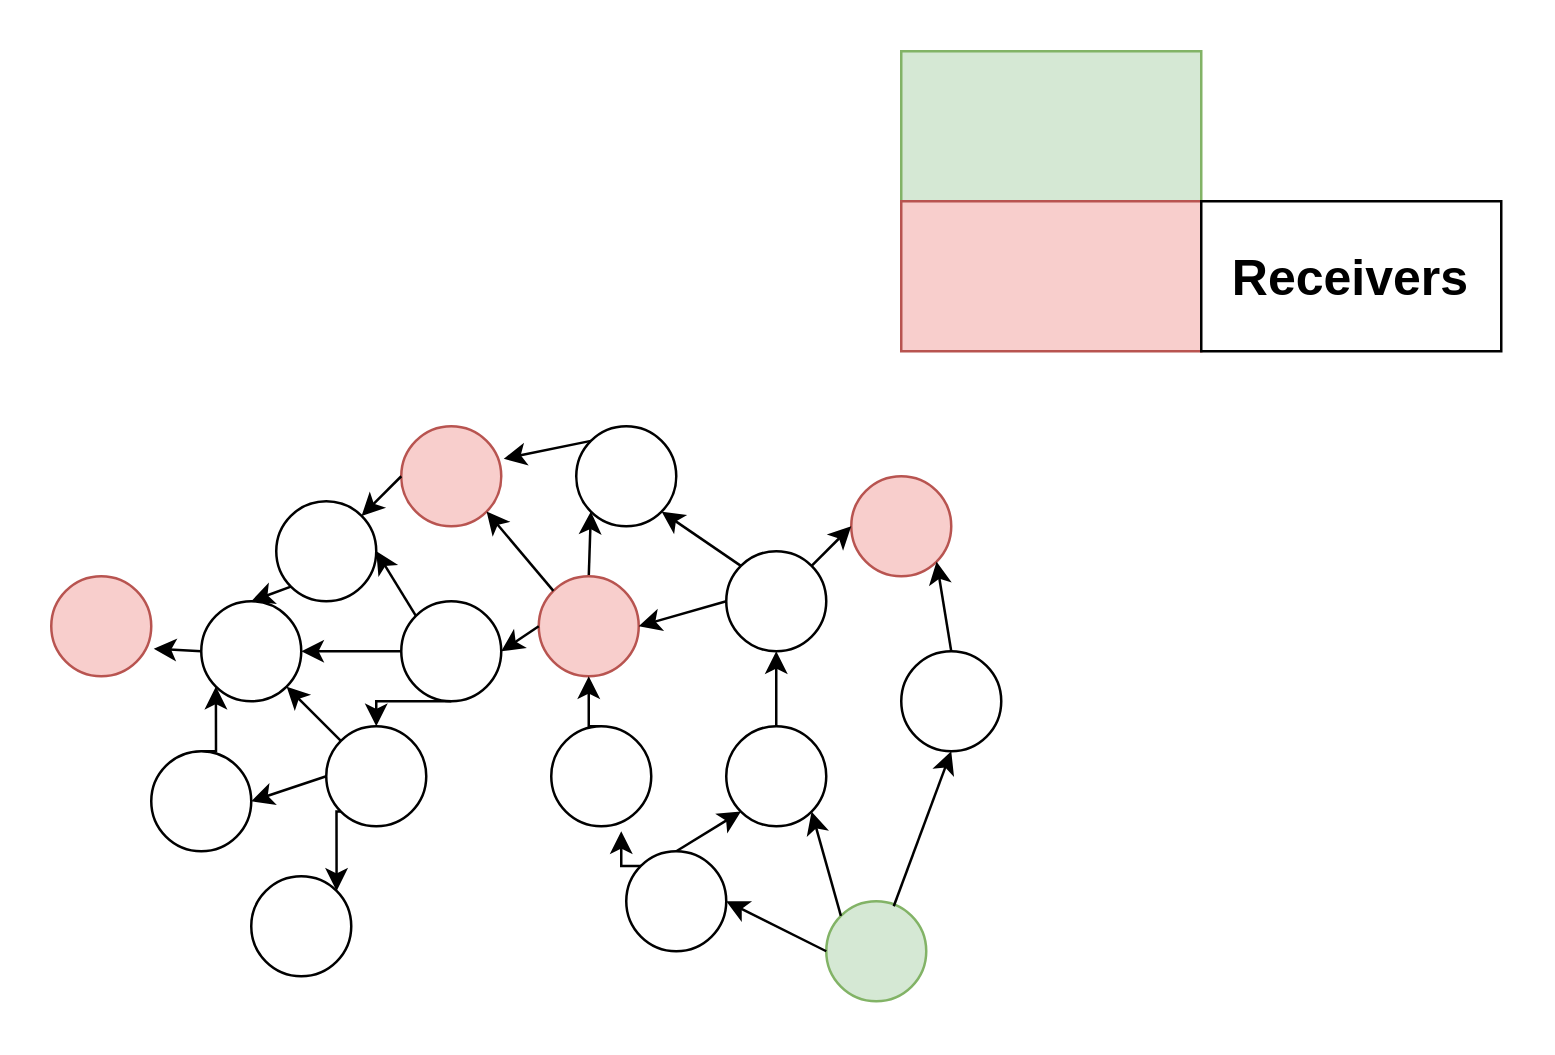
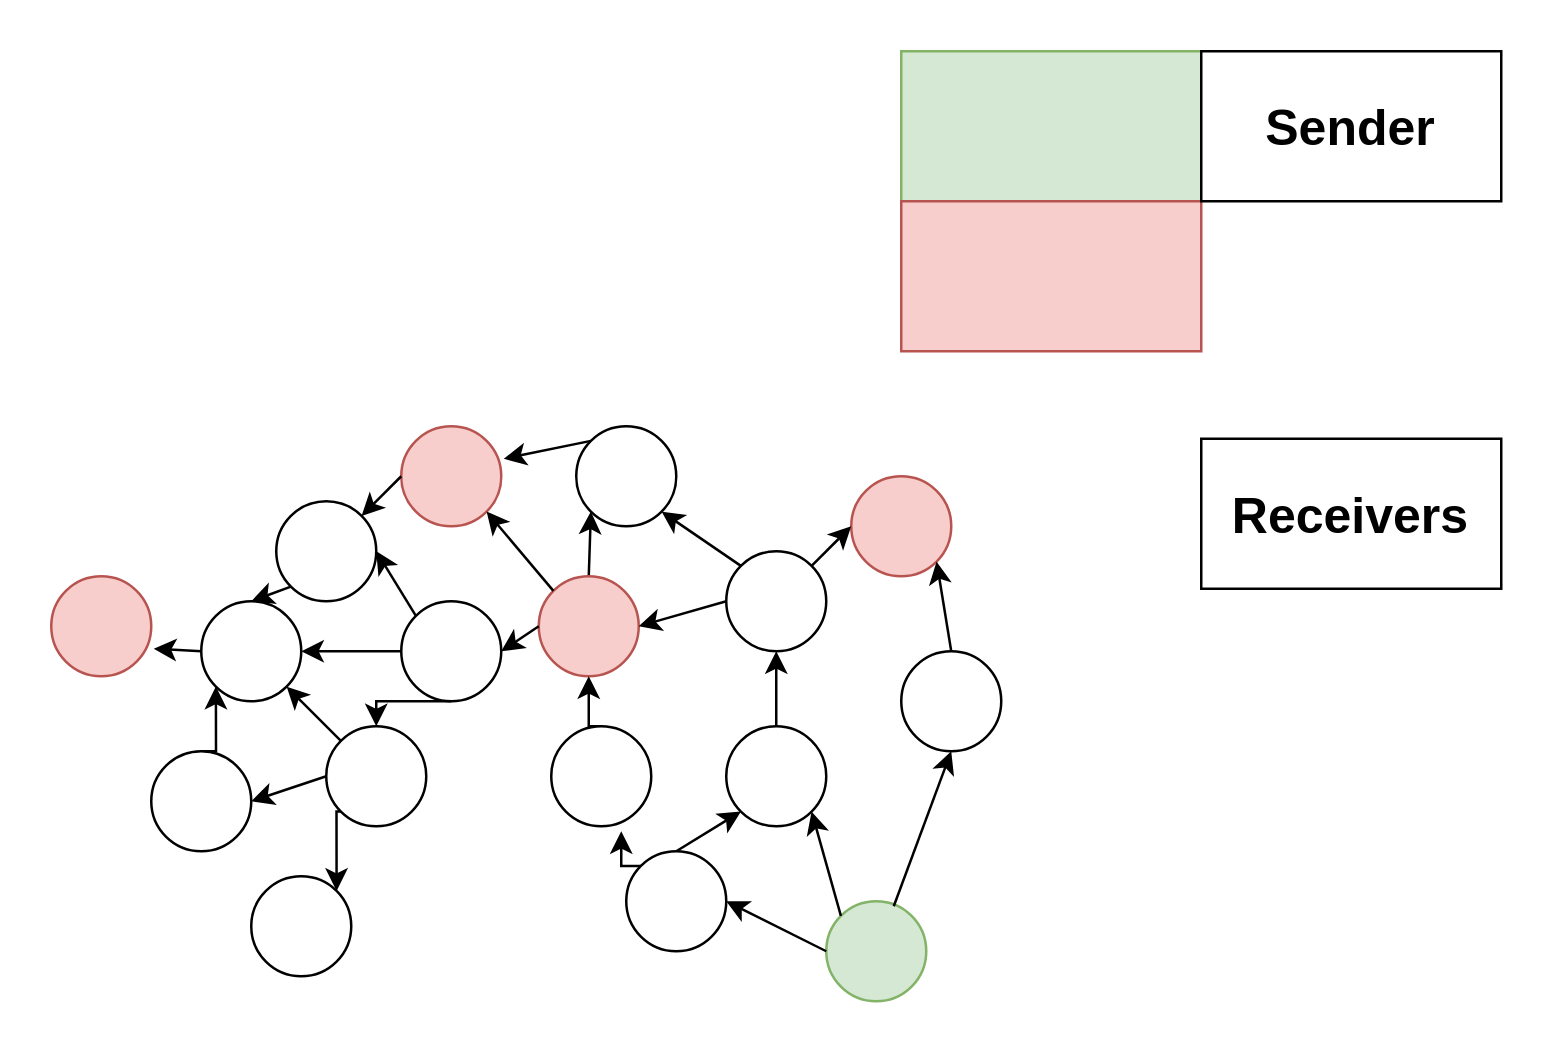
none -> (1351, 126)
(1351, 276) -> (1351, 514)
